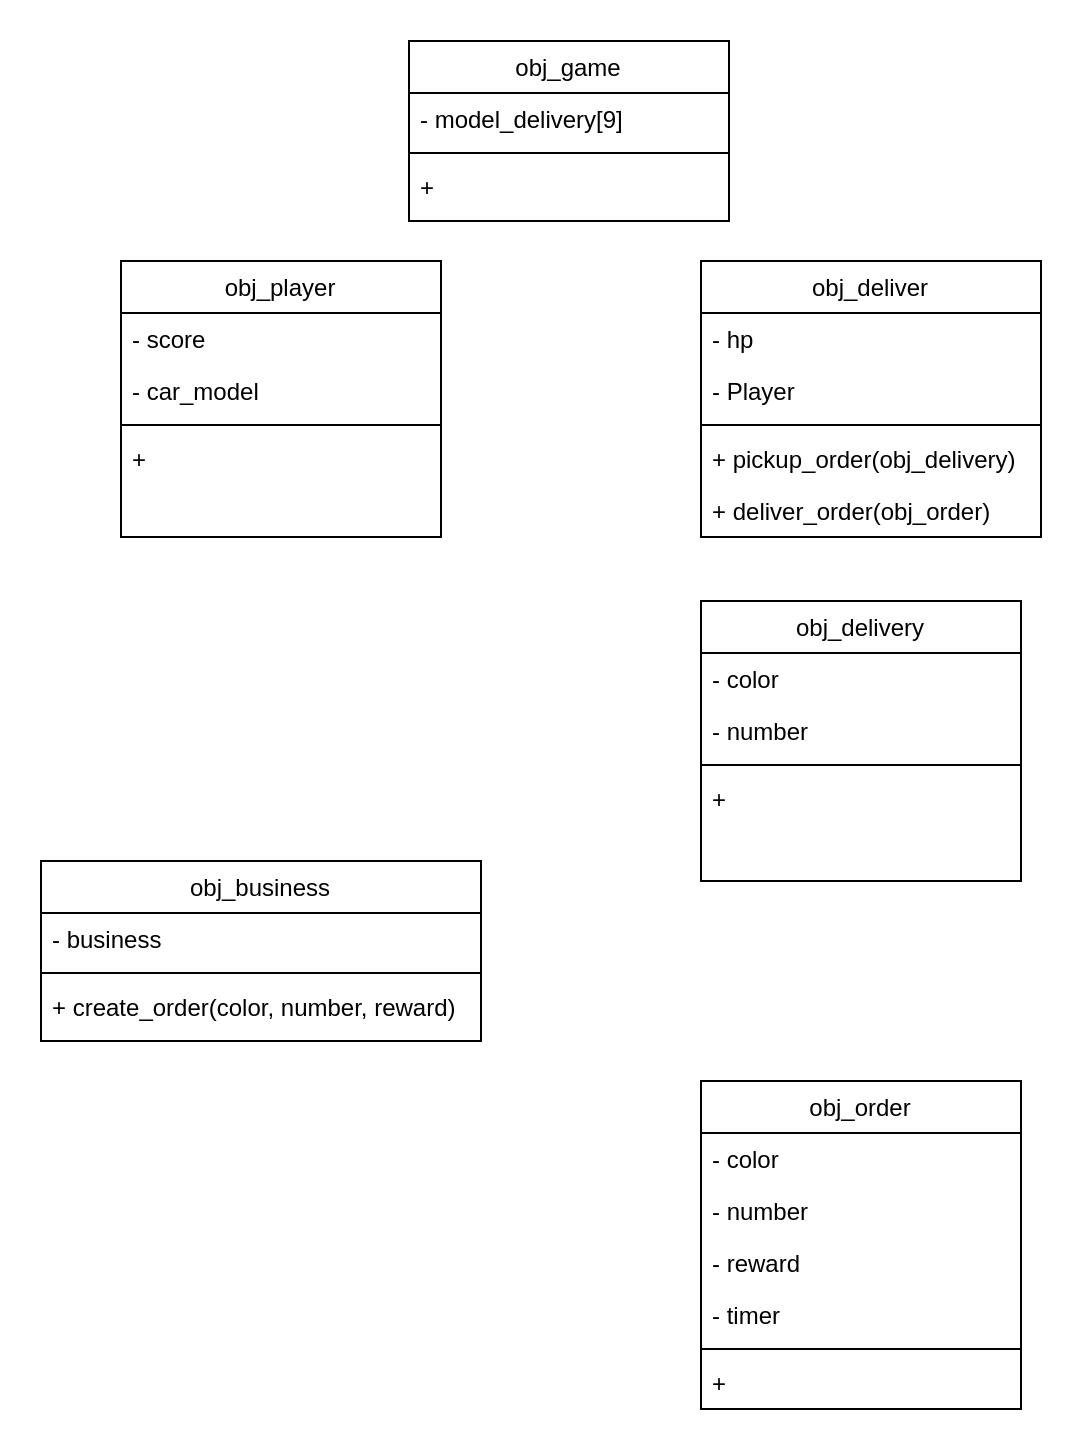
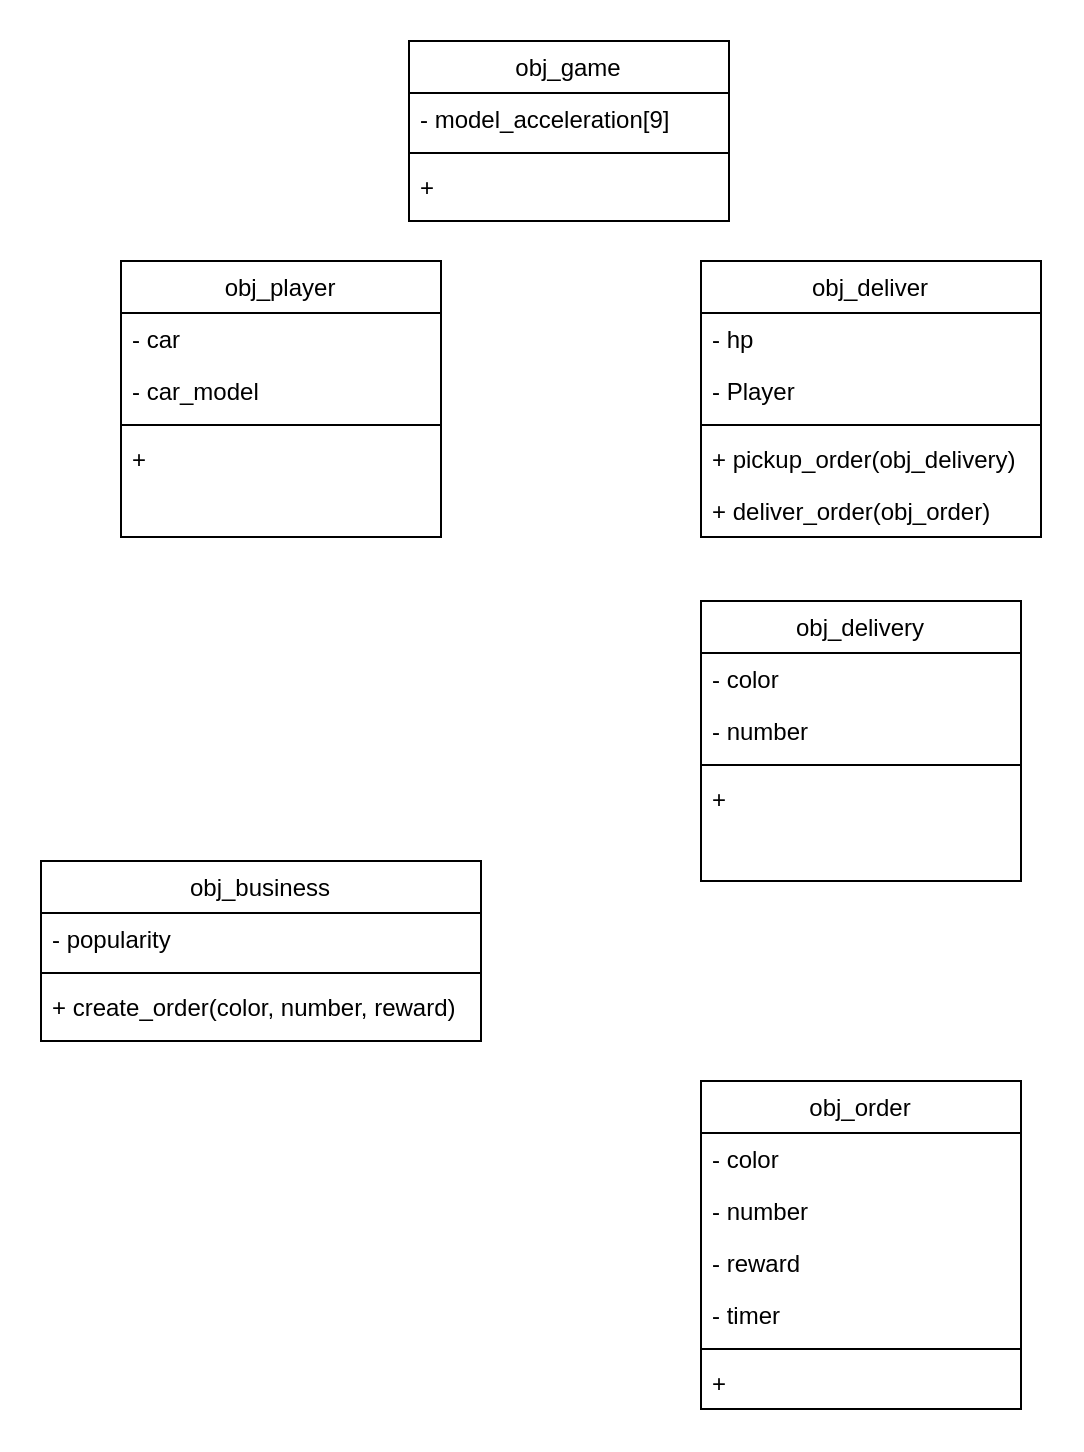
(535, 120) -> (562, 120)
(176, 340) -> (162, 340)
(113, 940) -> (123, 940)
